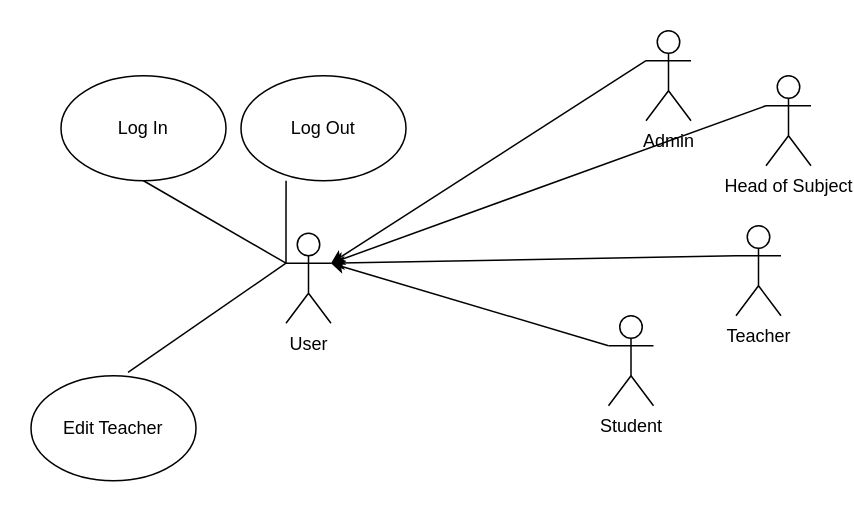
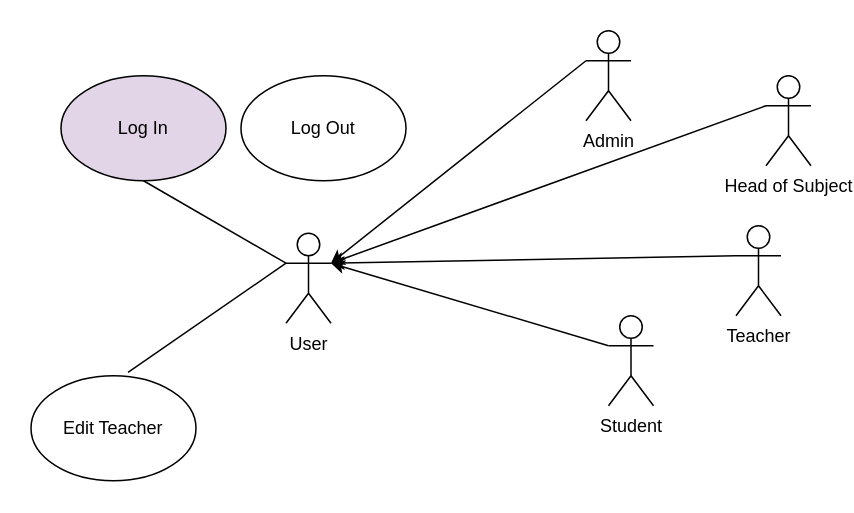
(668, 76) -> (608, 76)
(143, 128) -> (143, 128)
(286, 221) -> none
